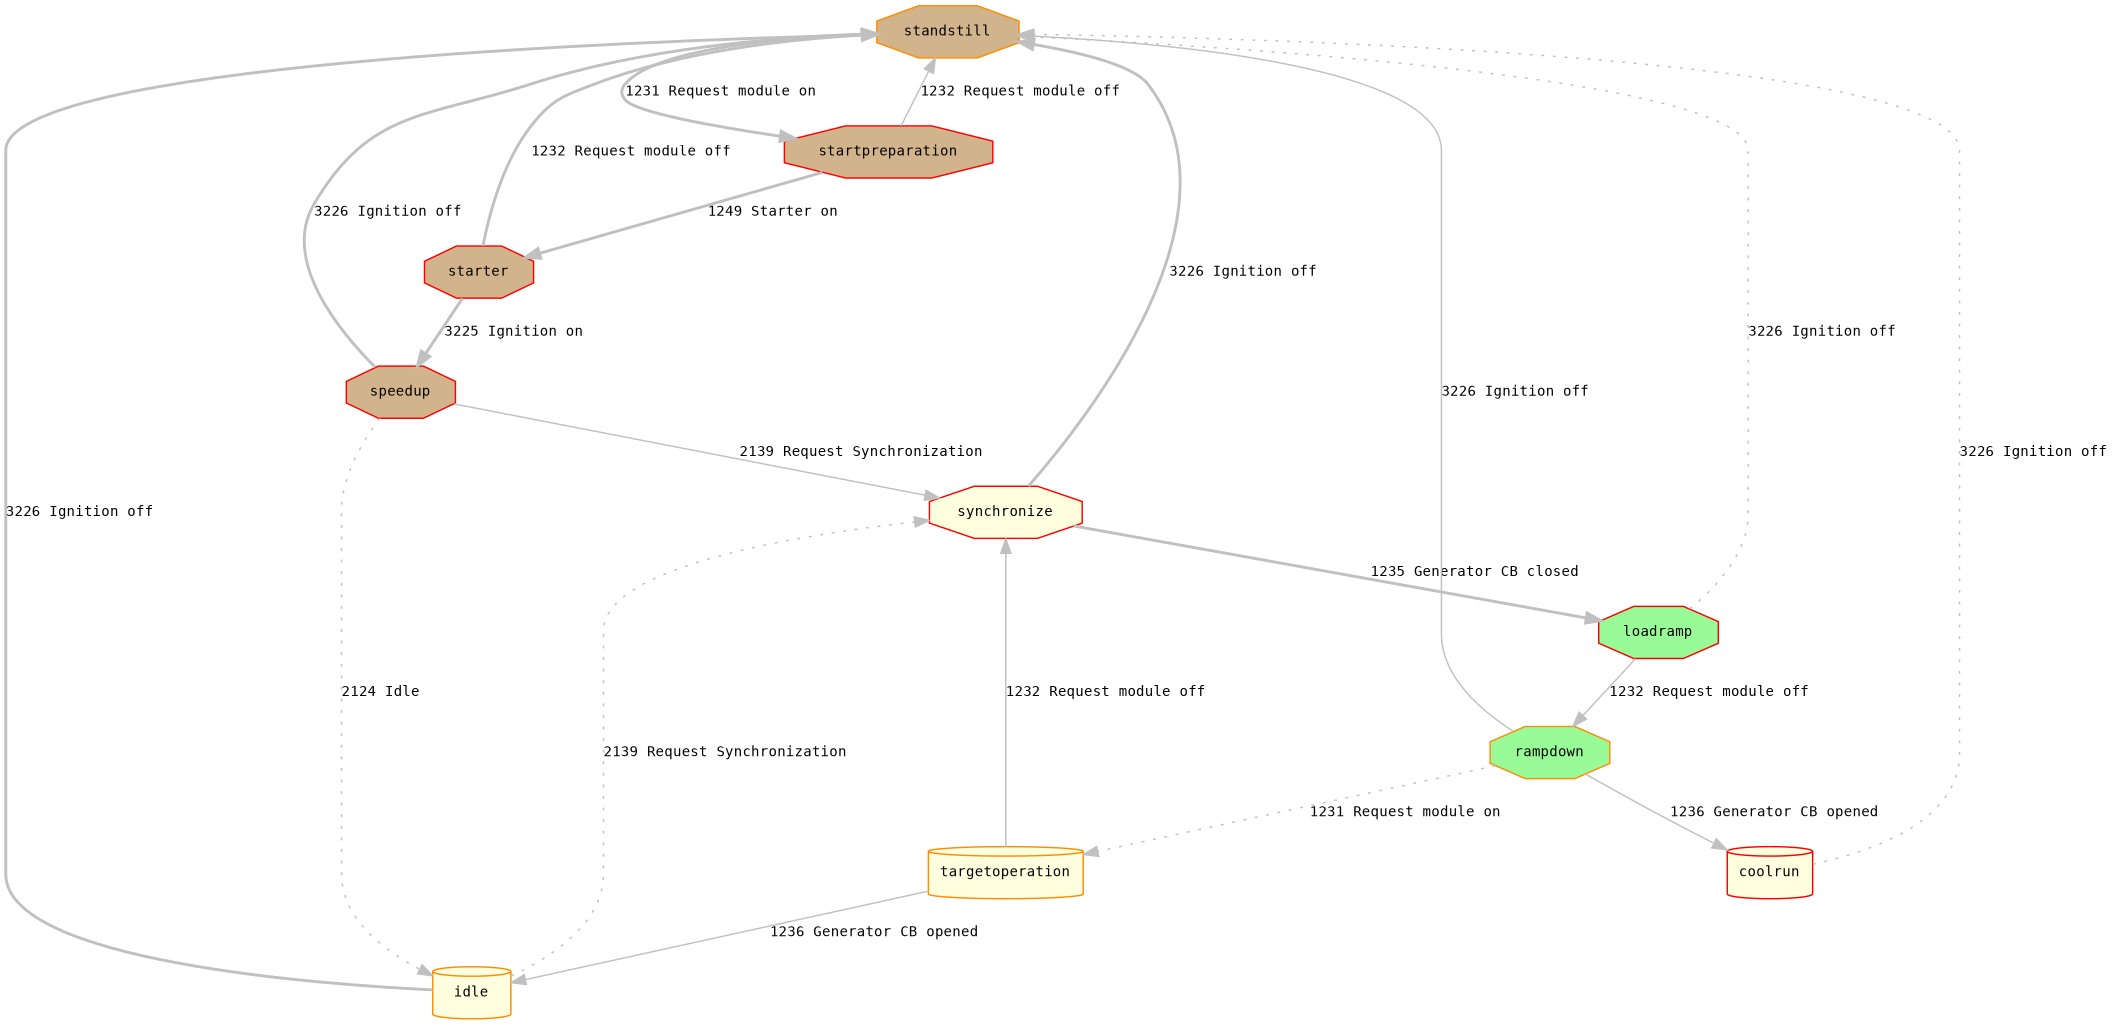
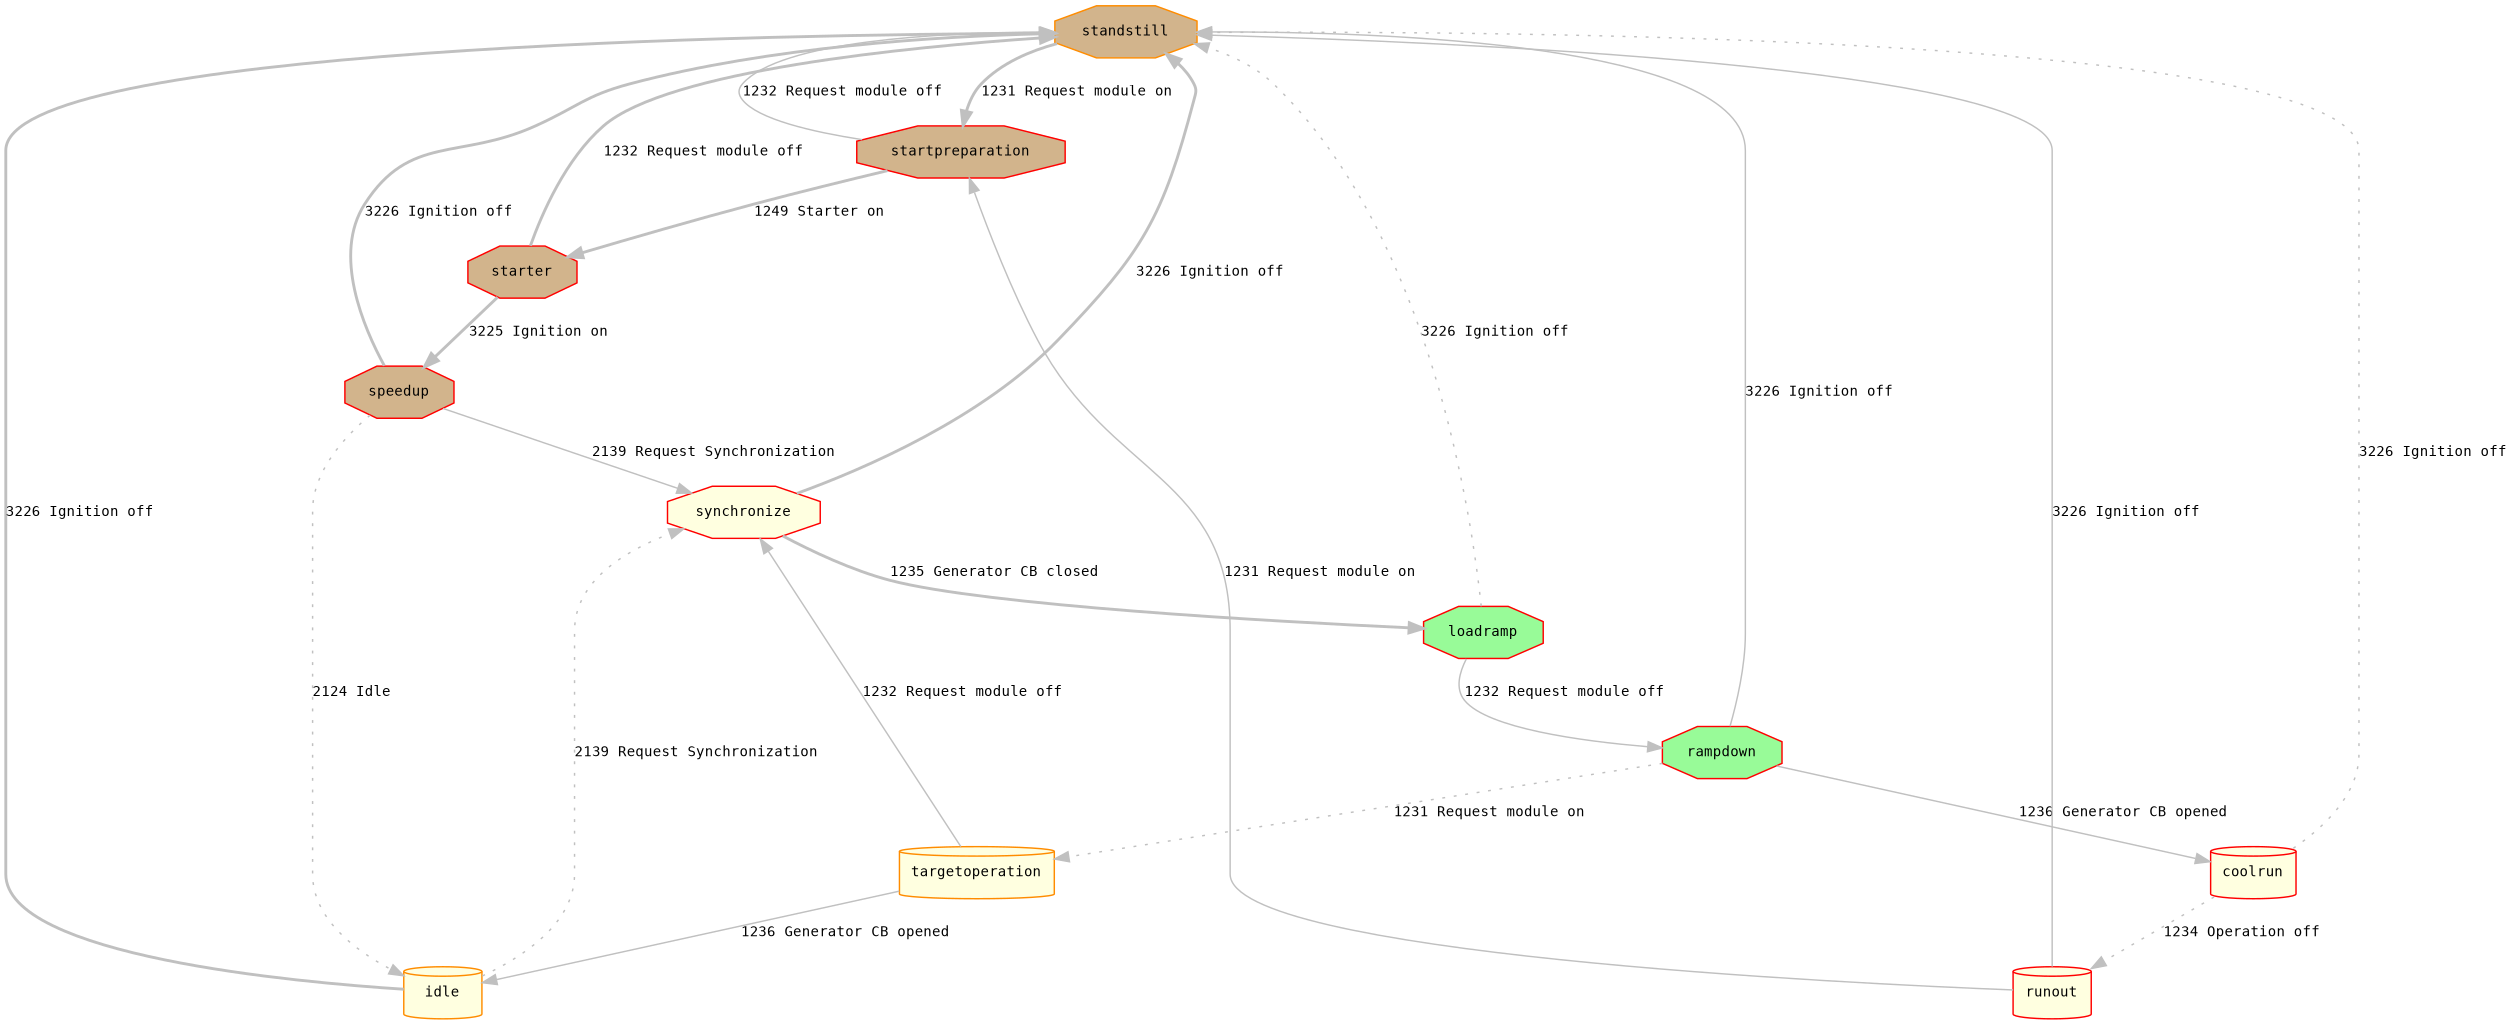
(1550, 753) -> (1722, 753)
none -> (2052, 993)
